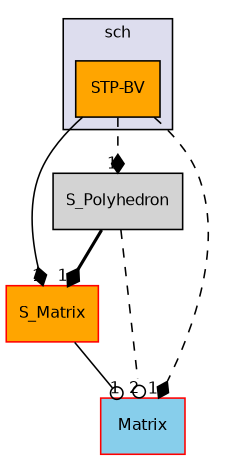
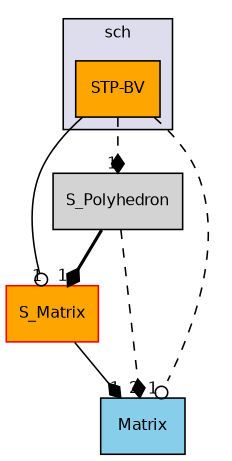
(35, 188) -> (35, 188)
(208, 244) -> (208, 244)
(129, 304) -> (129, 304)
(94, 365) -> (94, 365)
(143, 426) -> (143, 426)
